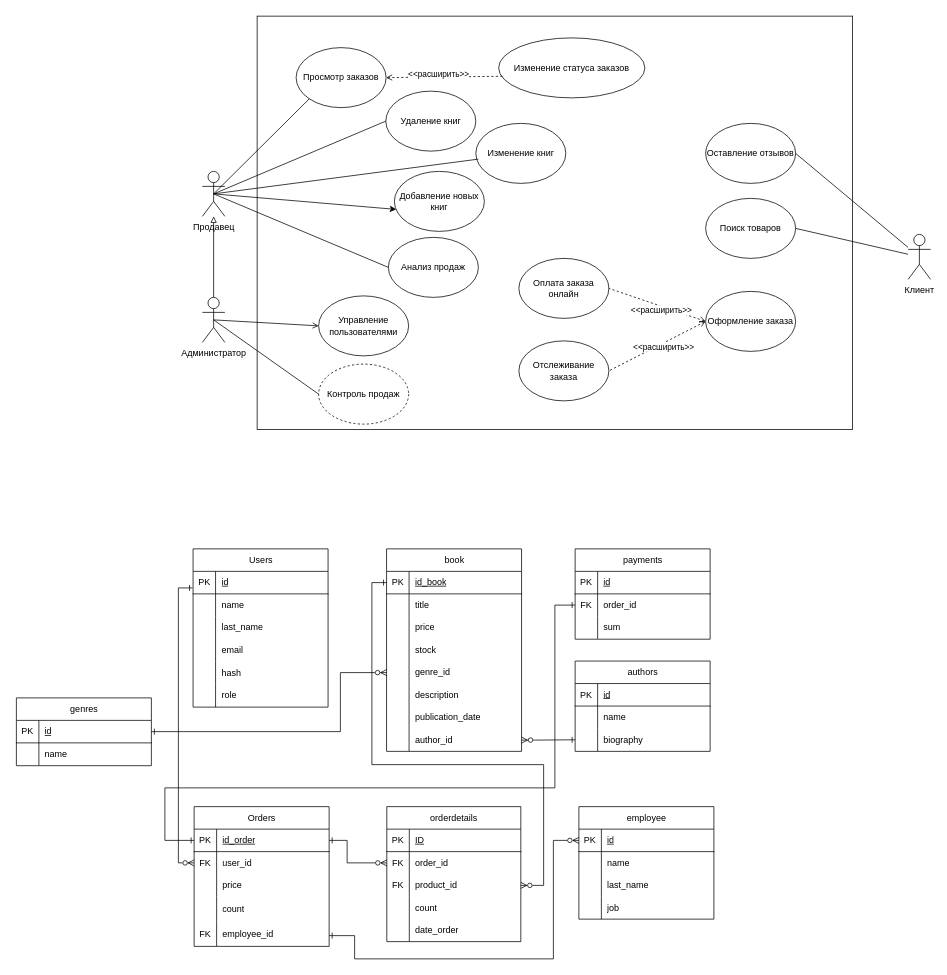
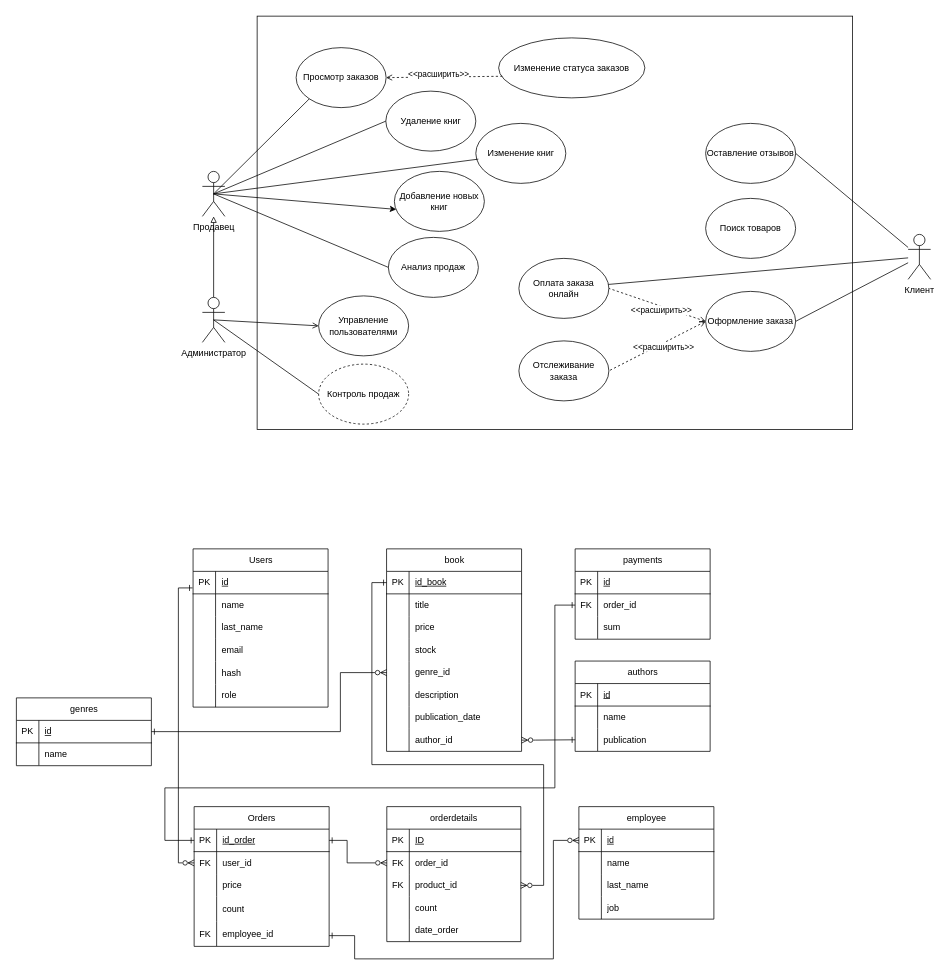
(852, 241) -> (758, 271)
none -> (852, 292)
(625, 740) -> (628, 740)
